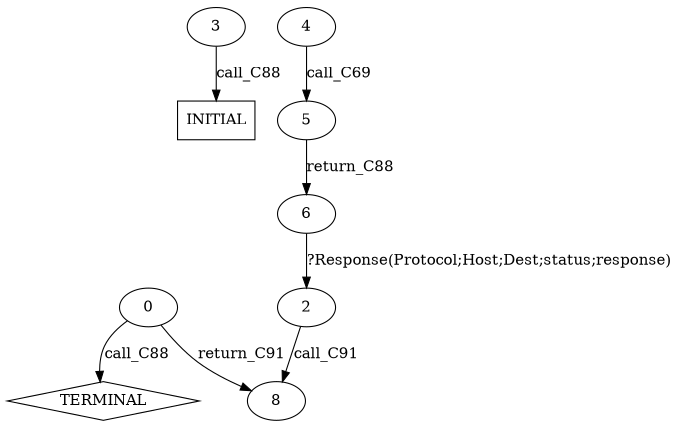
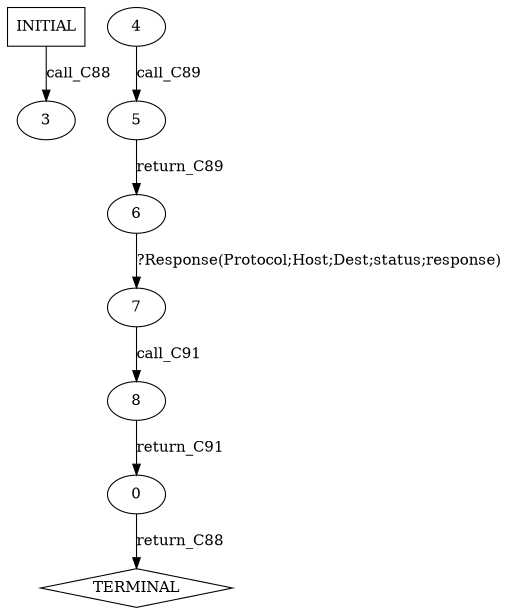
(216, 68) -> (46, 68)
(339, 74) -> (169, 74)
(351, 167) -> (181, 167)
(307, 307) -> (137, 307)
(137, 354) -> (181, 541)
(197, 361) -> (137, 442)
